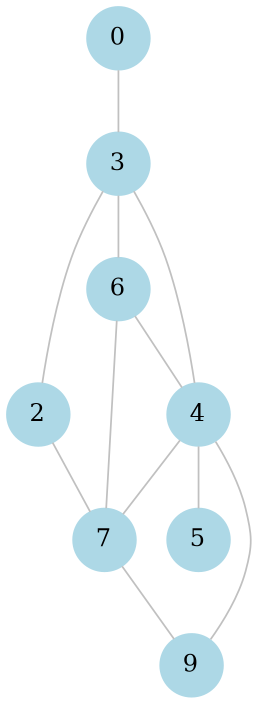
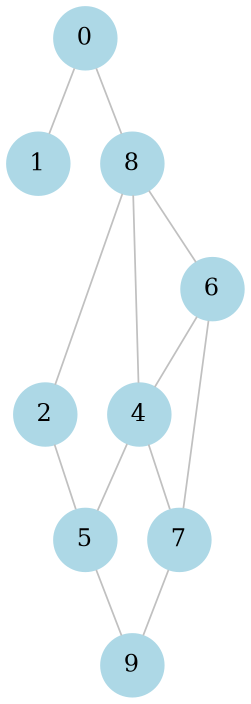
none -> (38, 164)
(118, 164) -> (132, 164)
(71, 477) -> (65, 477)
(251, 542) -> (109, 603)
